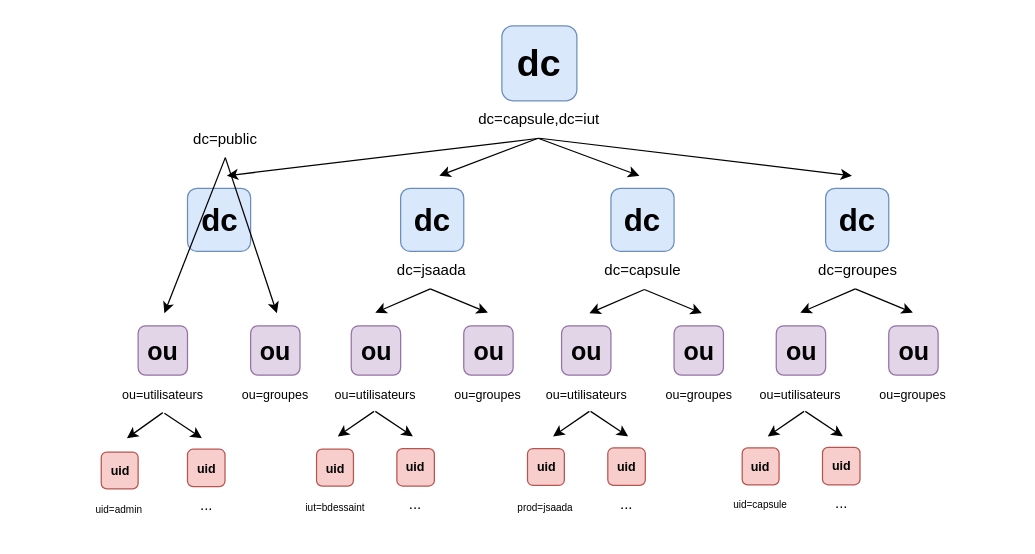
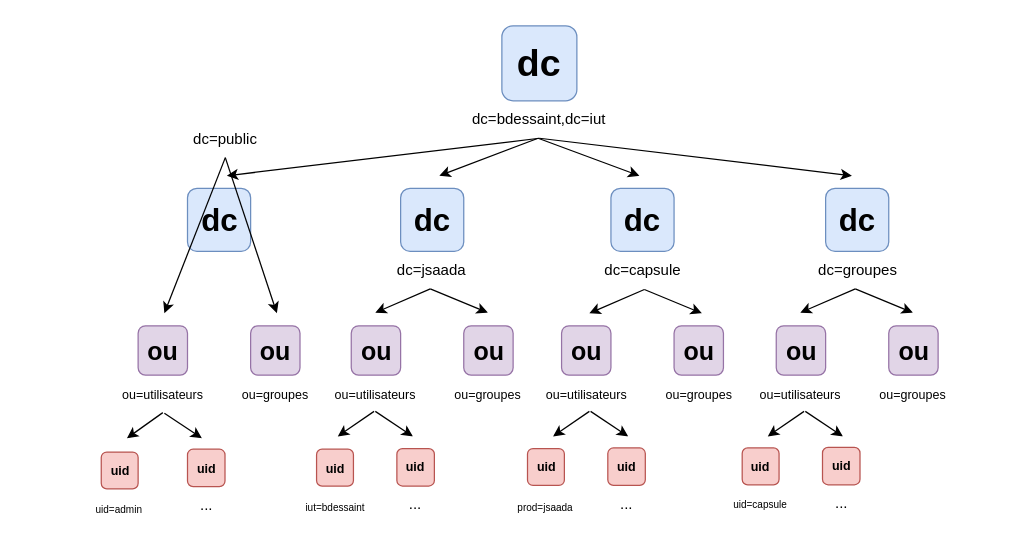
(539, 119) -> (539, 119)
